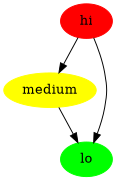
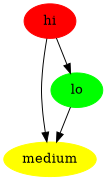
(66, 121) -> (65, 120)
